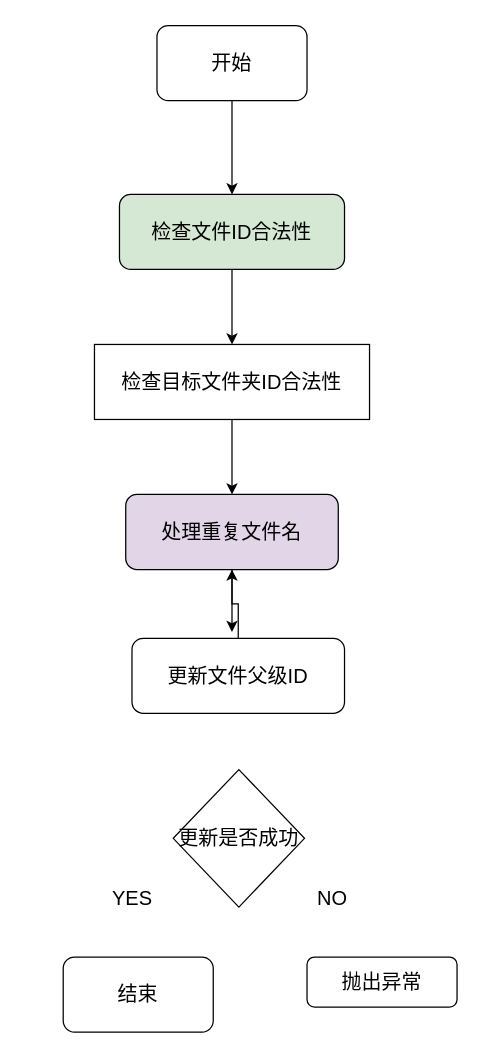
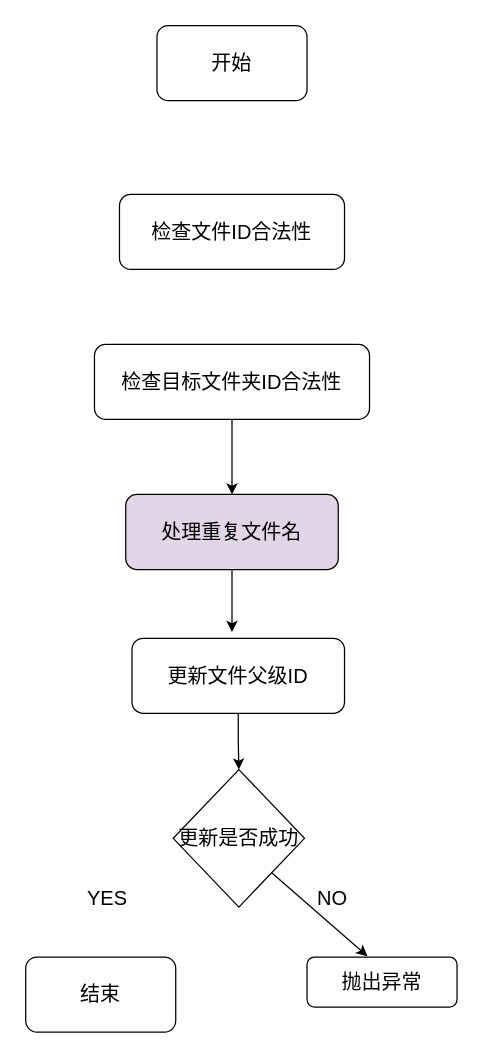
(232, 143) -> none
(232, 232) -> (232, 232)
(232, 302) -> none
(232, 382) -> (232, 382)
(238, 619) -> (238, 737)
(132, 898) -> (107, 898)
none -> (316, 911)
(138, 994) -> (101, 994)
